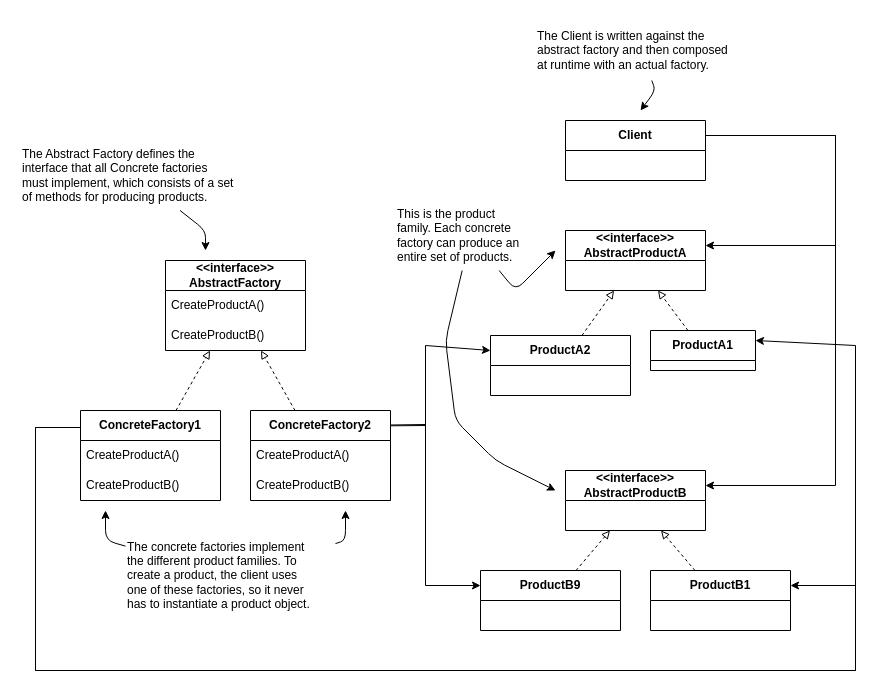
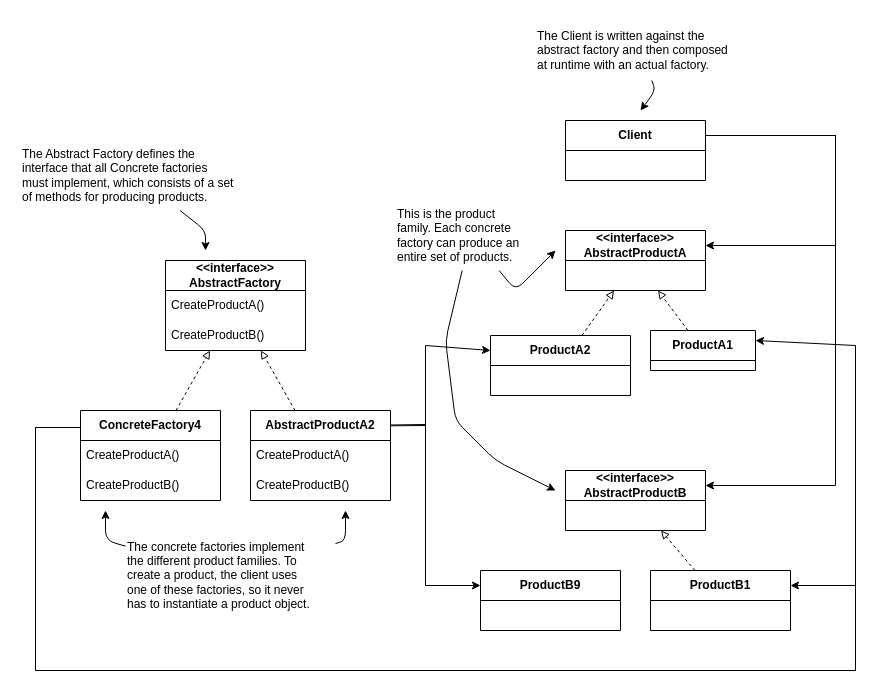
(151, 426) -> (151, 426)
(321, 426) -> (321, 426)
(590, 554) -> none
